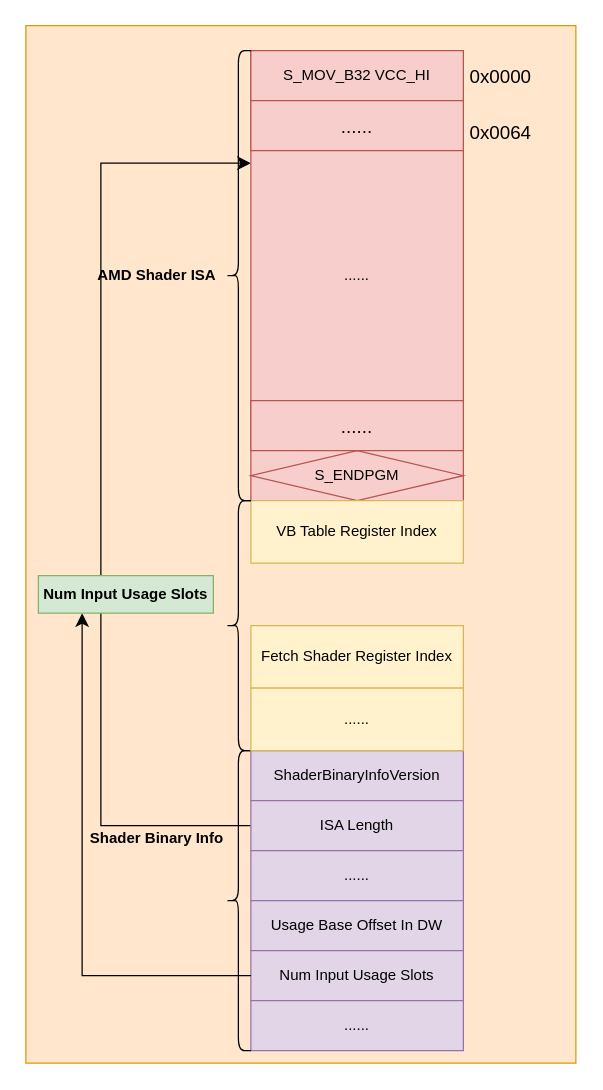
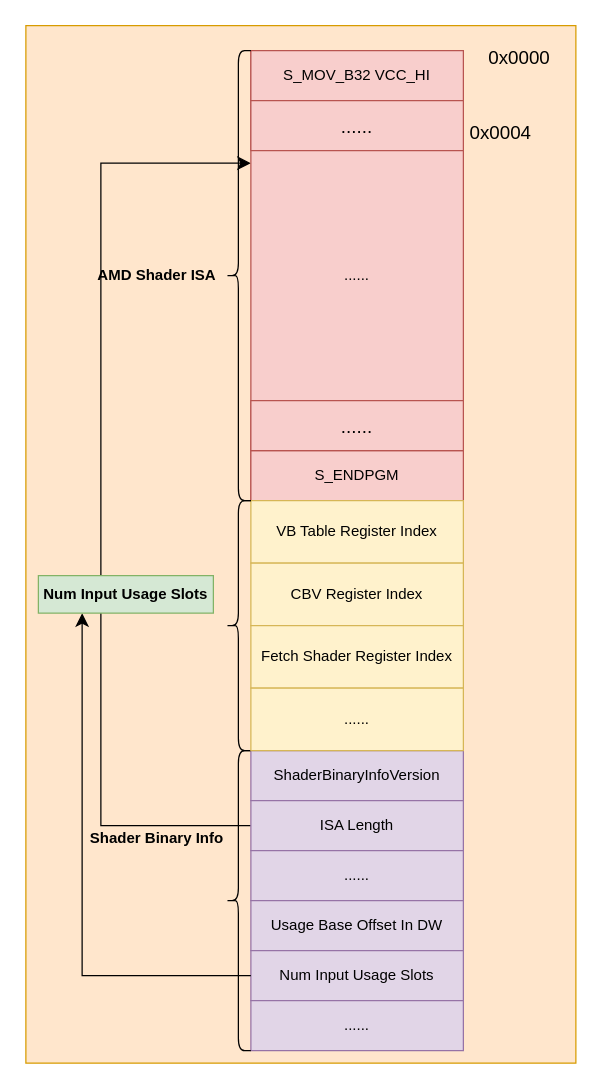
(501, 76) -> (519, 57)
(501, 132) -> (501, 132)
(357, 476) -> (357, 476)
none -> (357, 594)
